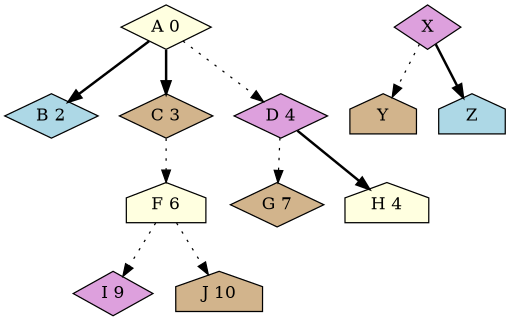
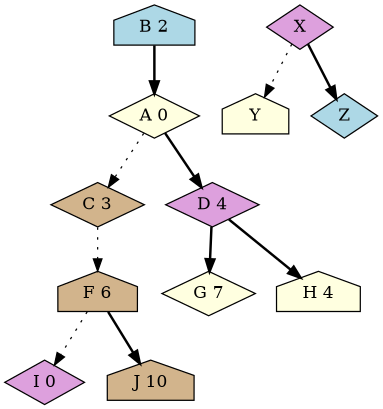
(166, 65) -> (129, 155)
(114, 68) -> (154, 63)
(218, 68) -> (180, 155)
(51, 116) -> (154, 27)
(383, 116) -> (256, 116)
(472, 116) -> (344, 116)
(279, 154) -> (211, 243)
(166, 205) -> (98, 294)
(277, 205) -> (209, 294)
(189, 244) -> (121, 332)
(113, 294) -> (45, 382)
